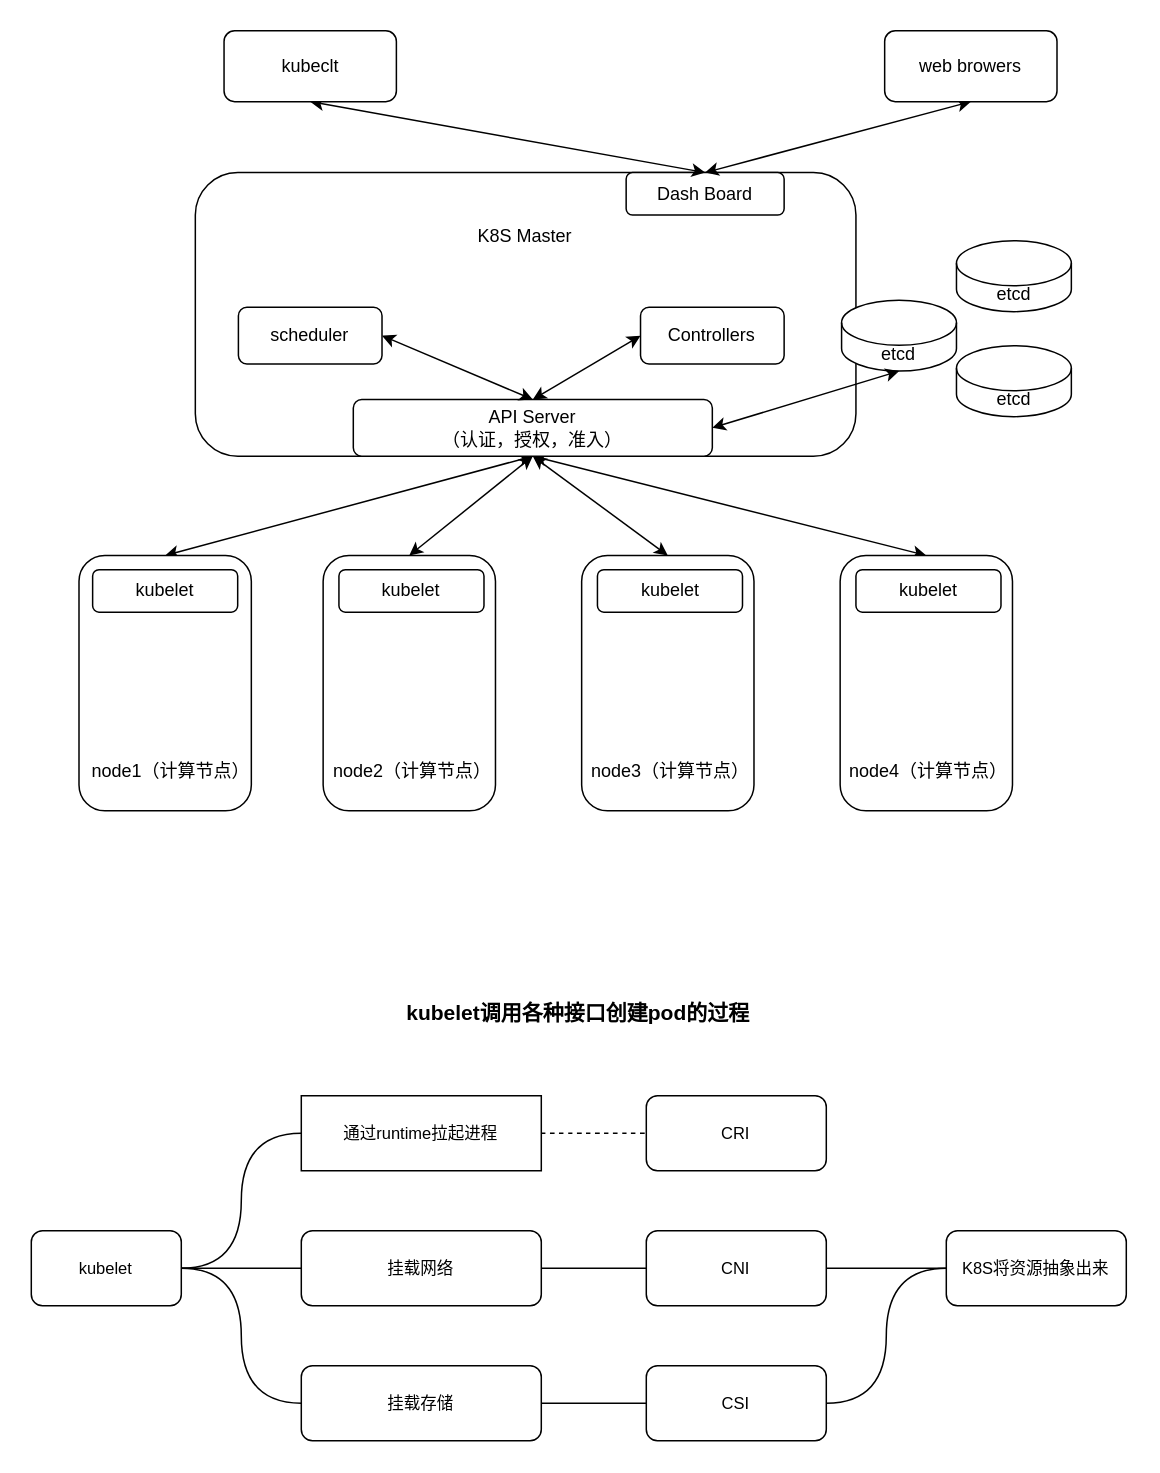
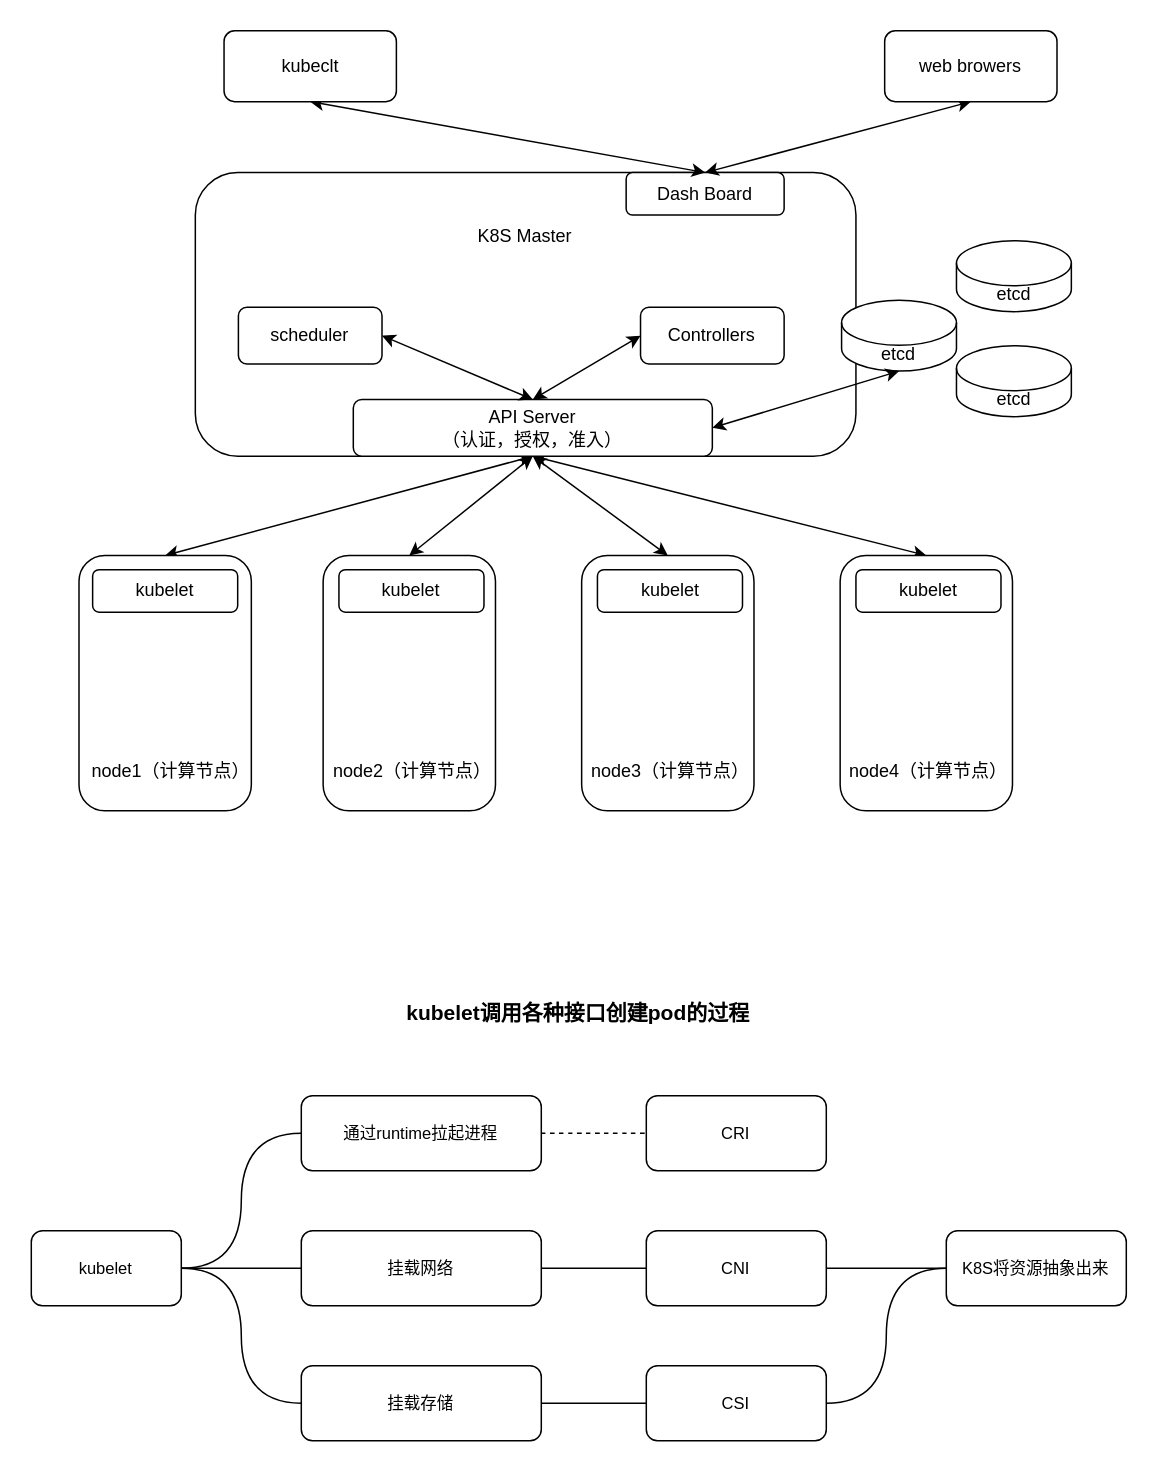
(421, 1133) -> (421, 1133)
